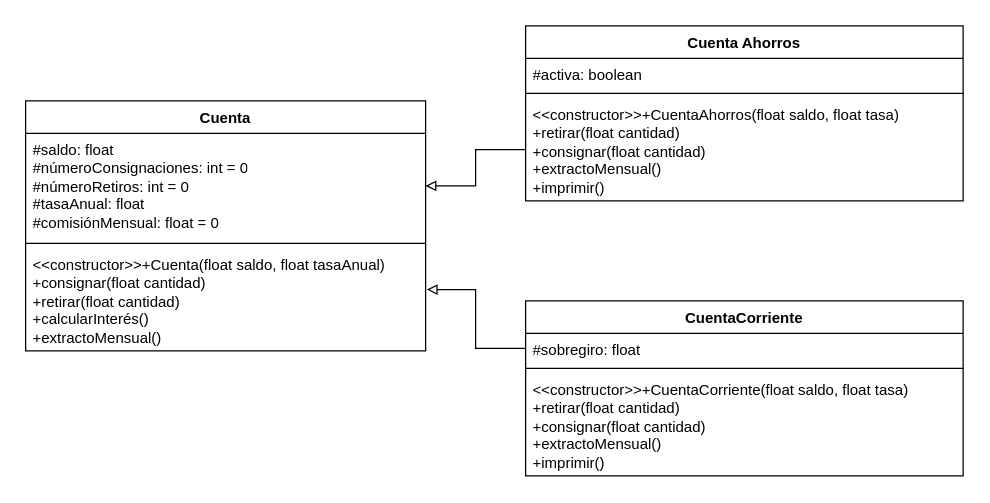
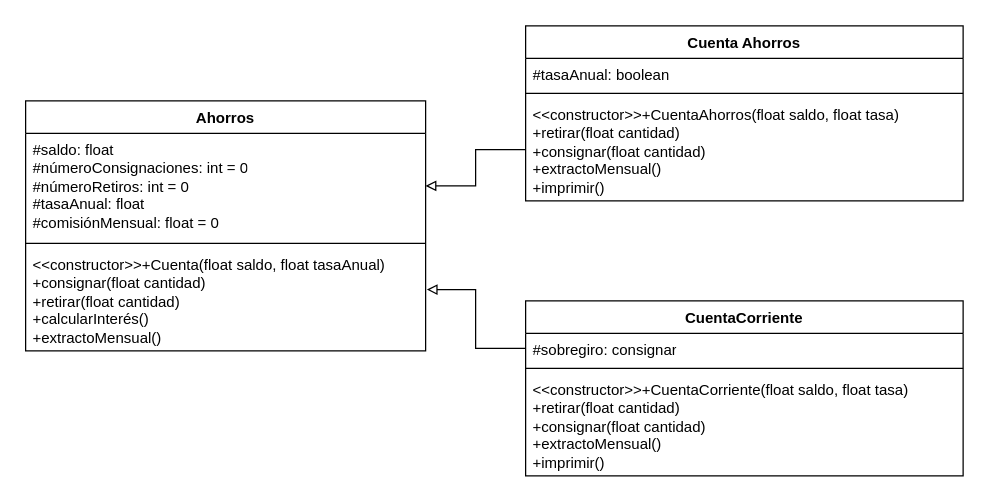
(593, 76) -> (605, 76)
(226, 118) -> (226, 118)
(597, 351) -> (614, 351)
